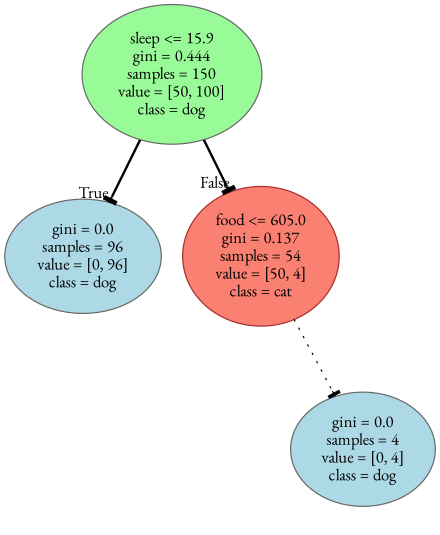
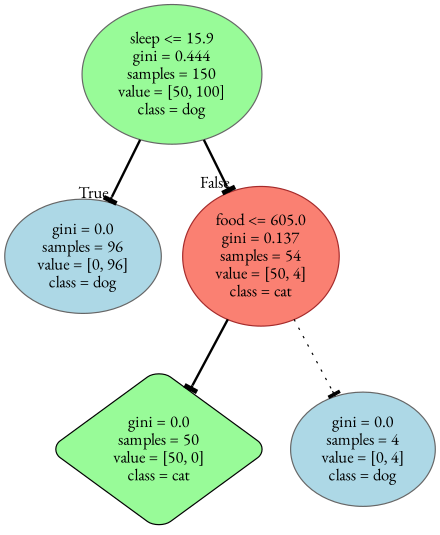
none -> (159, 449)
